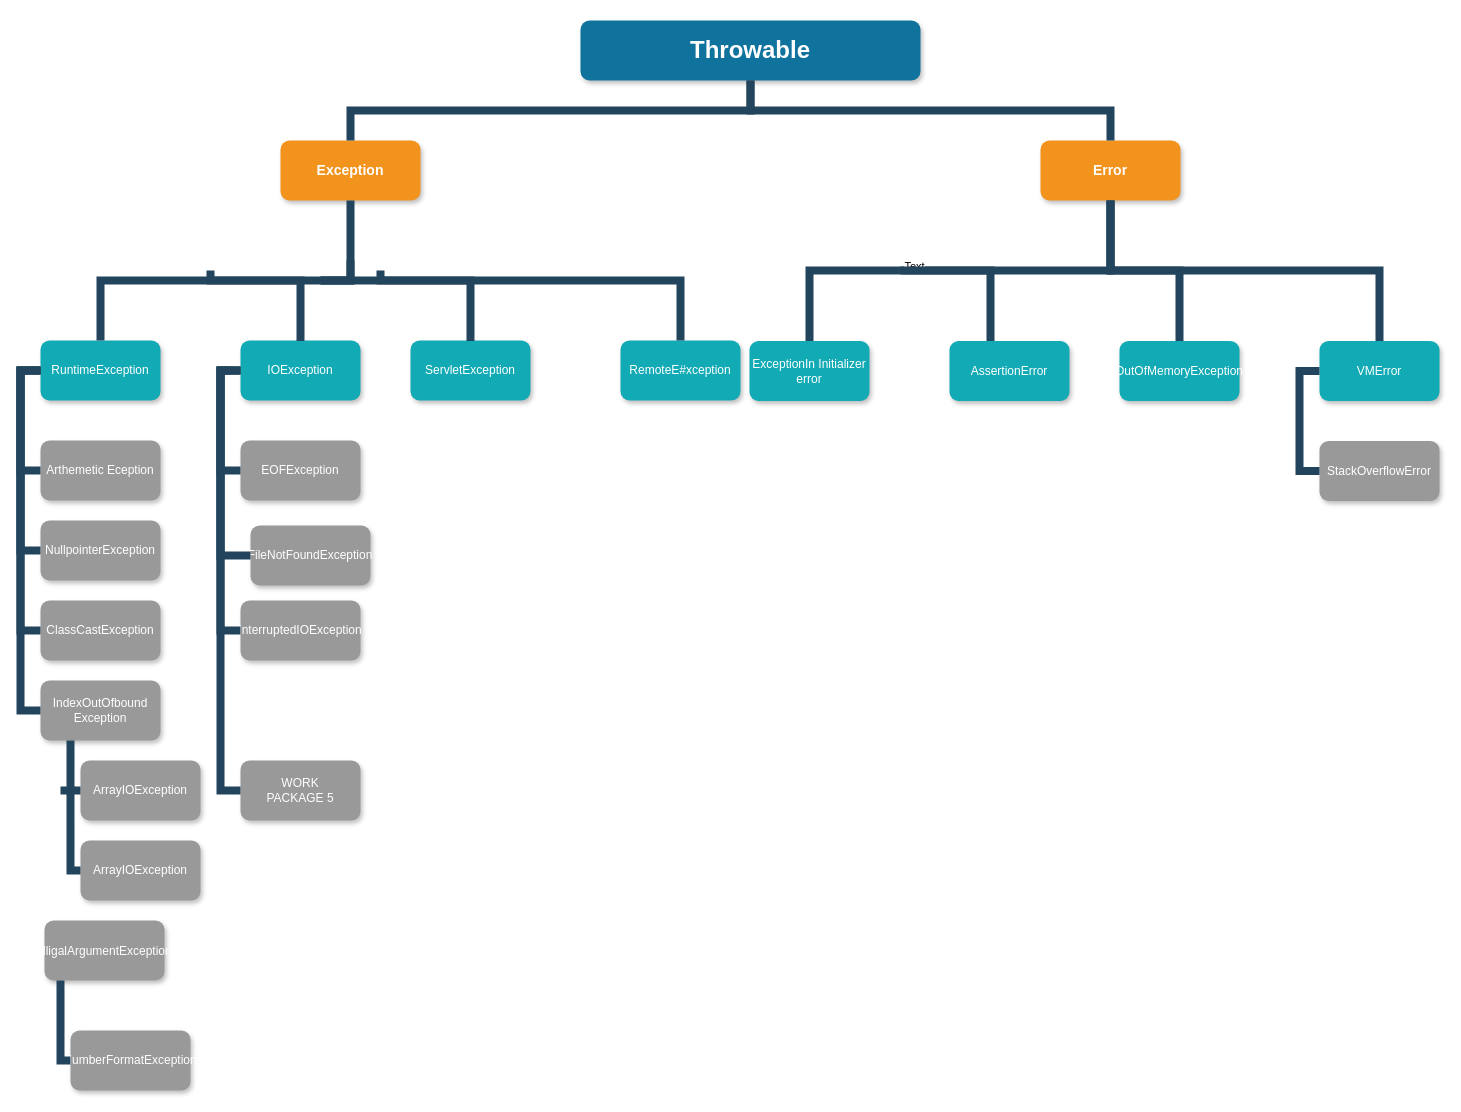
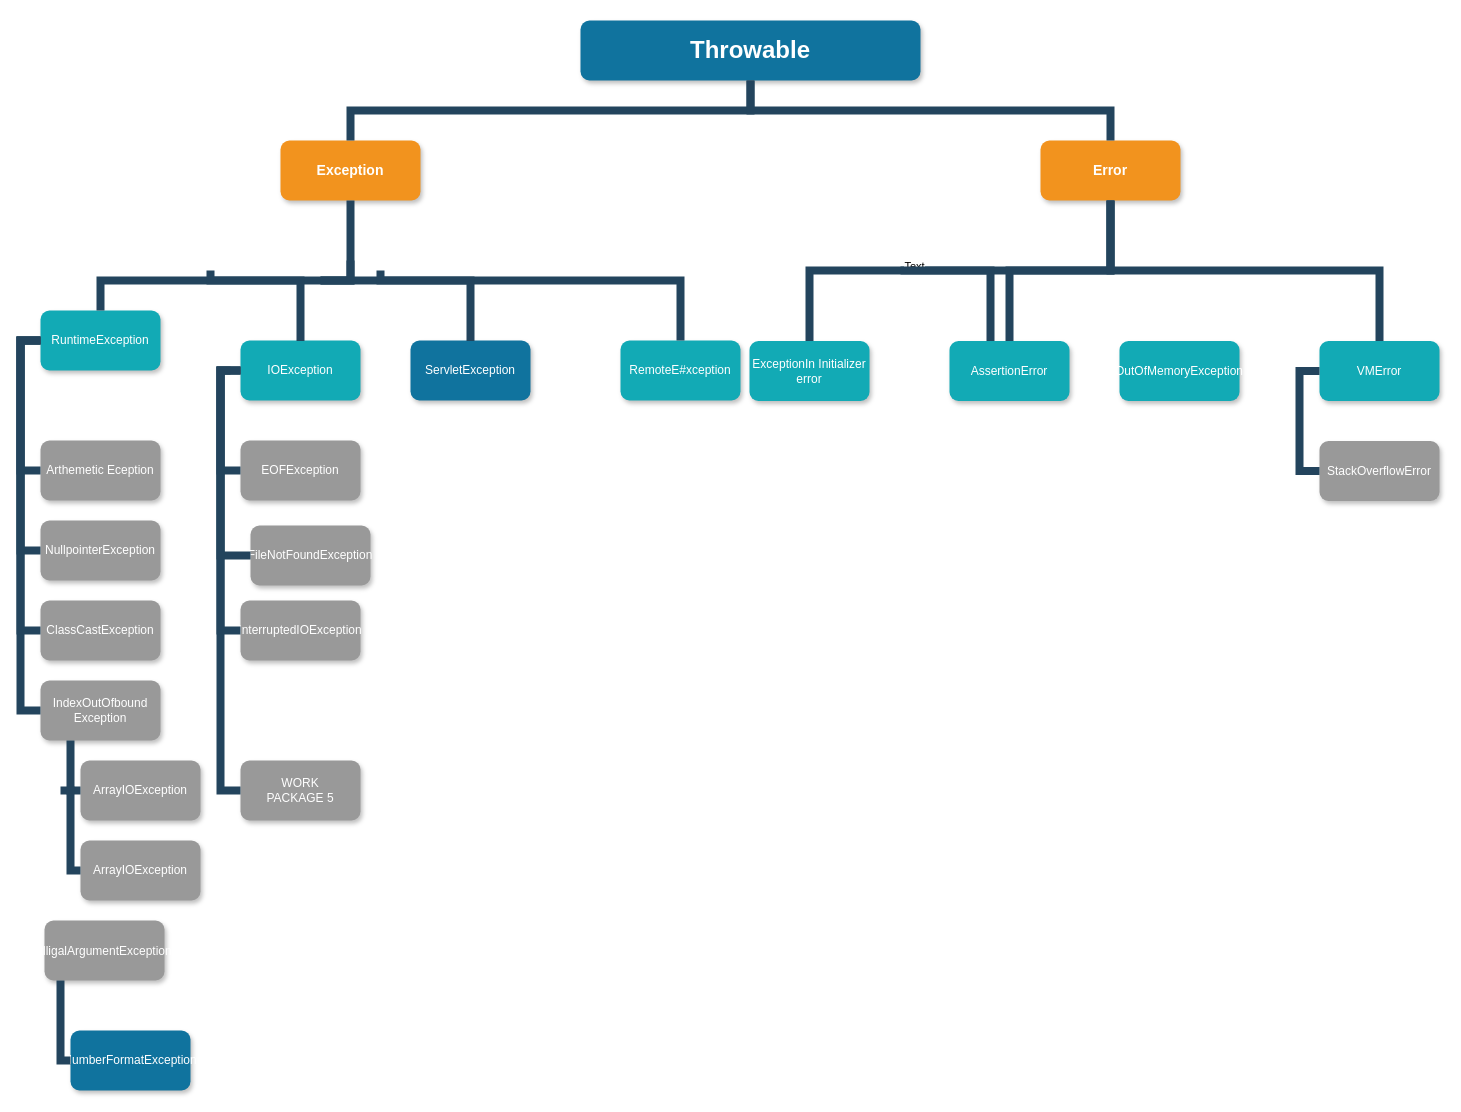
(1180, 307) -> (1010, 307)
(101, 371) -> (101, 341)
(471, 371) -> (471, 371)
(131, 1061) -> (131, 1061)
